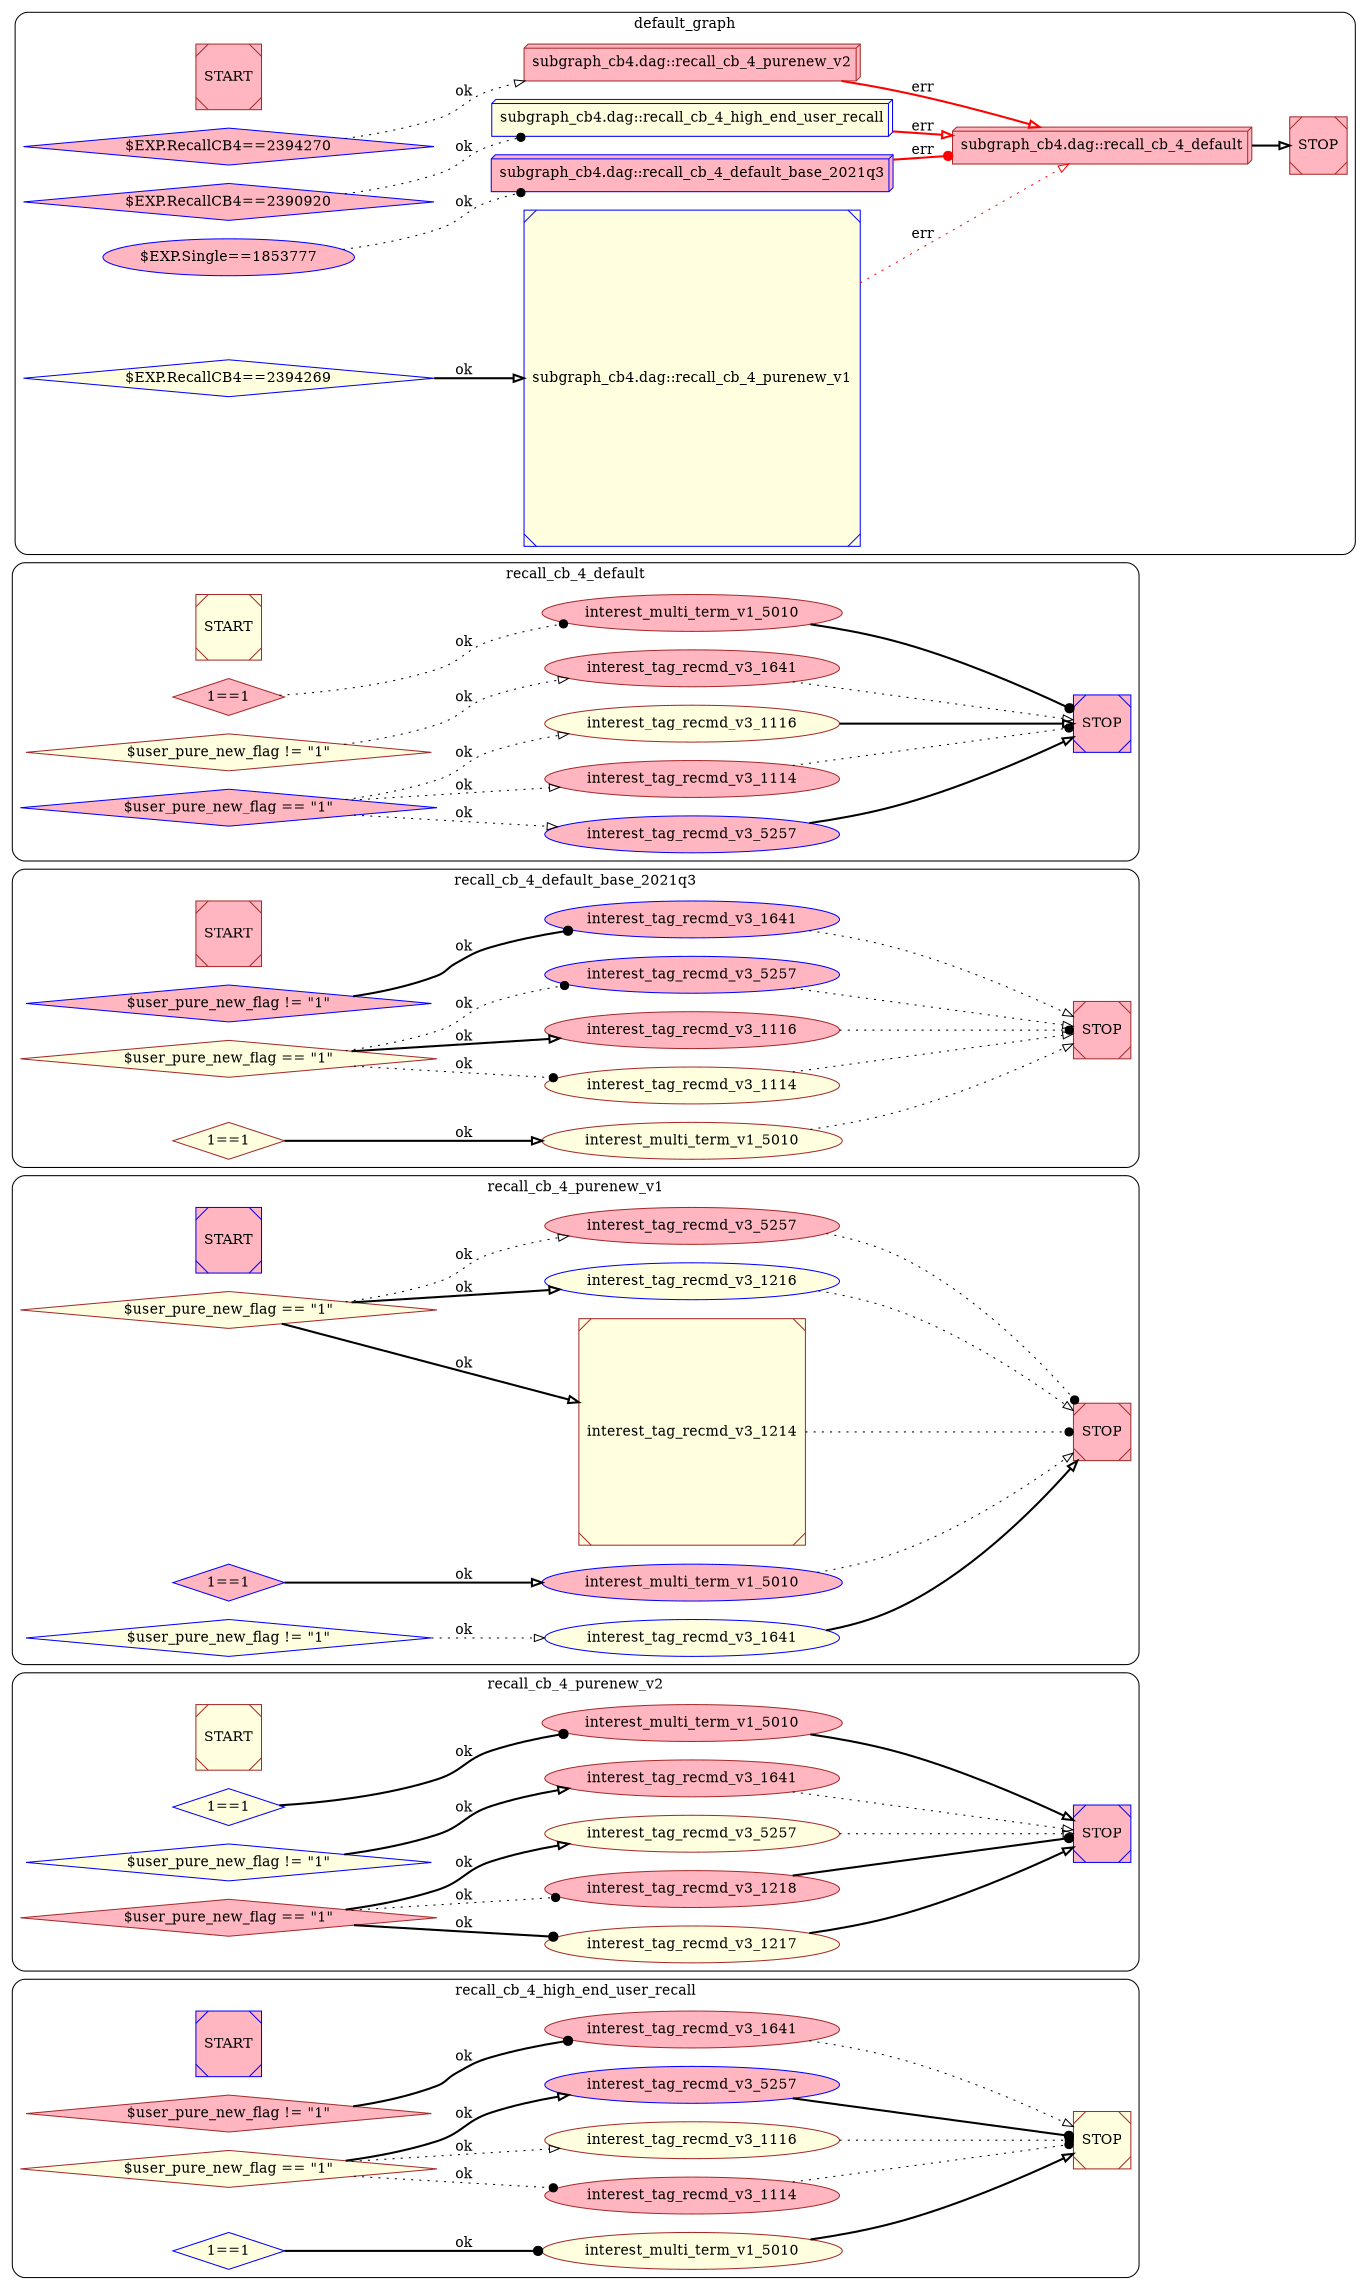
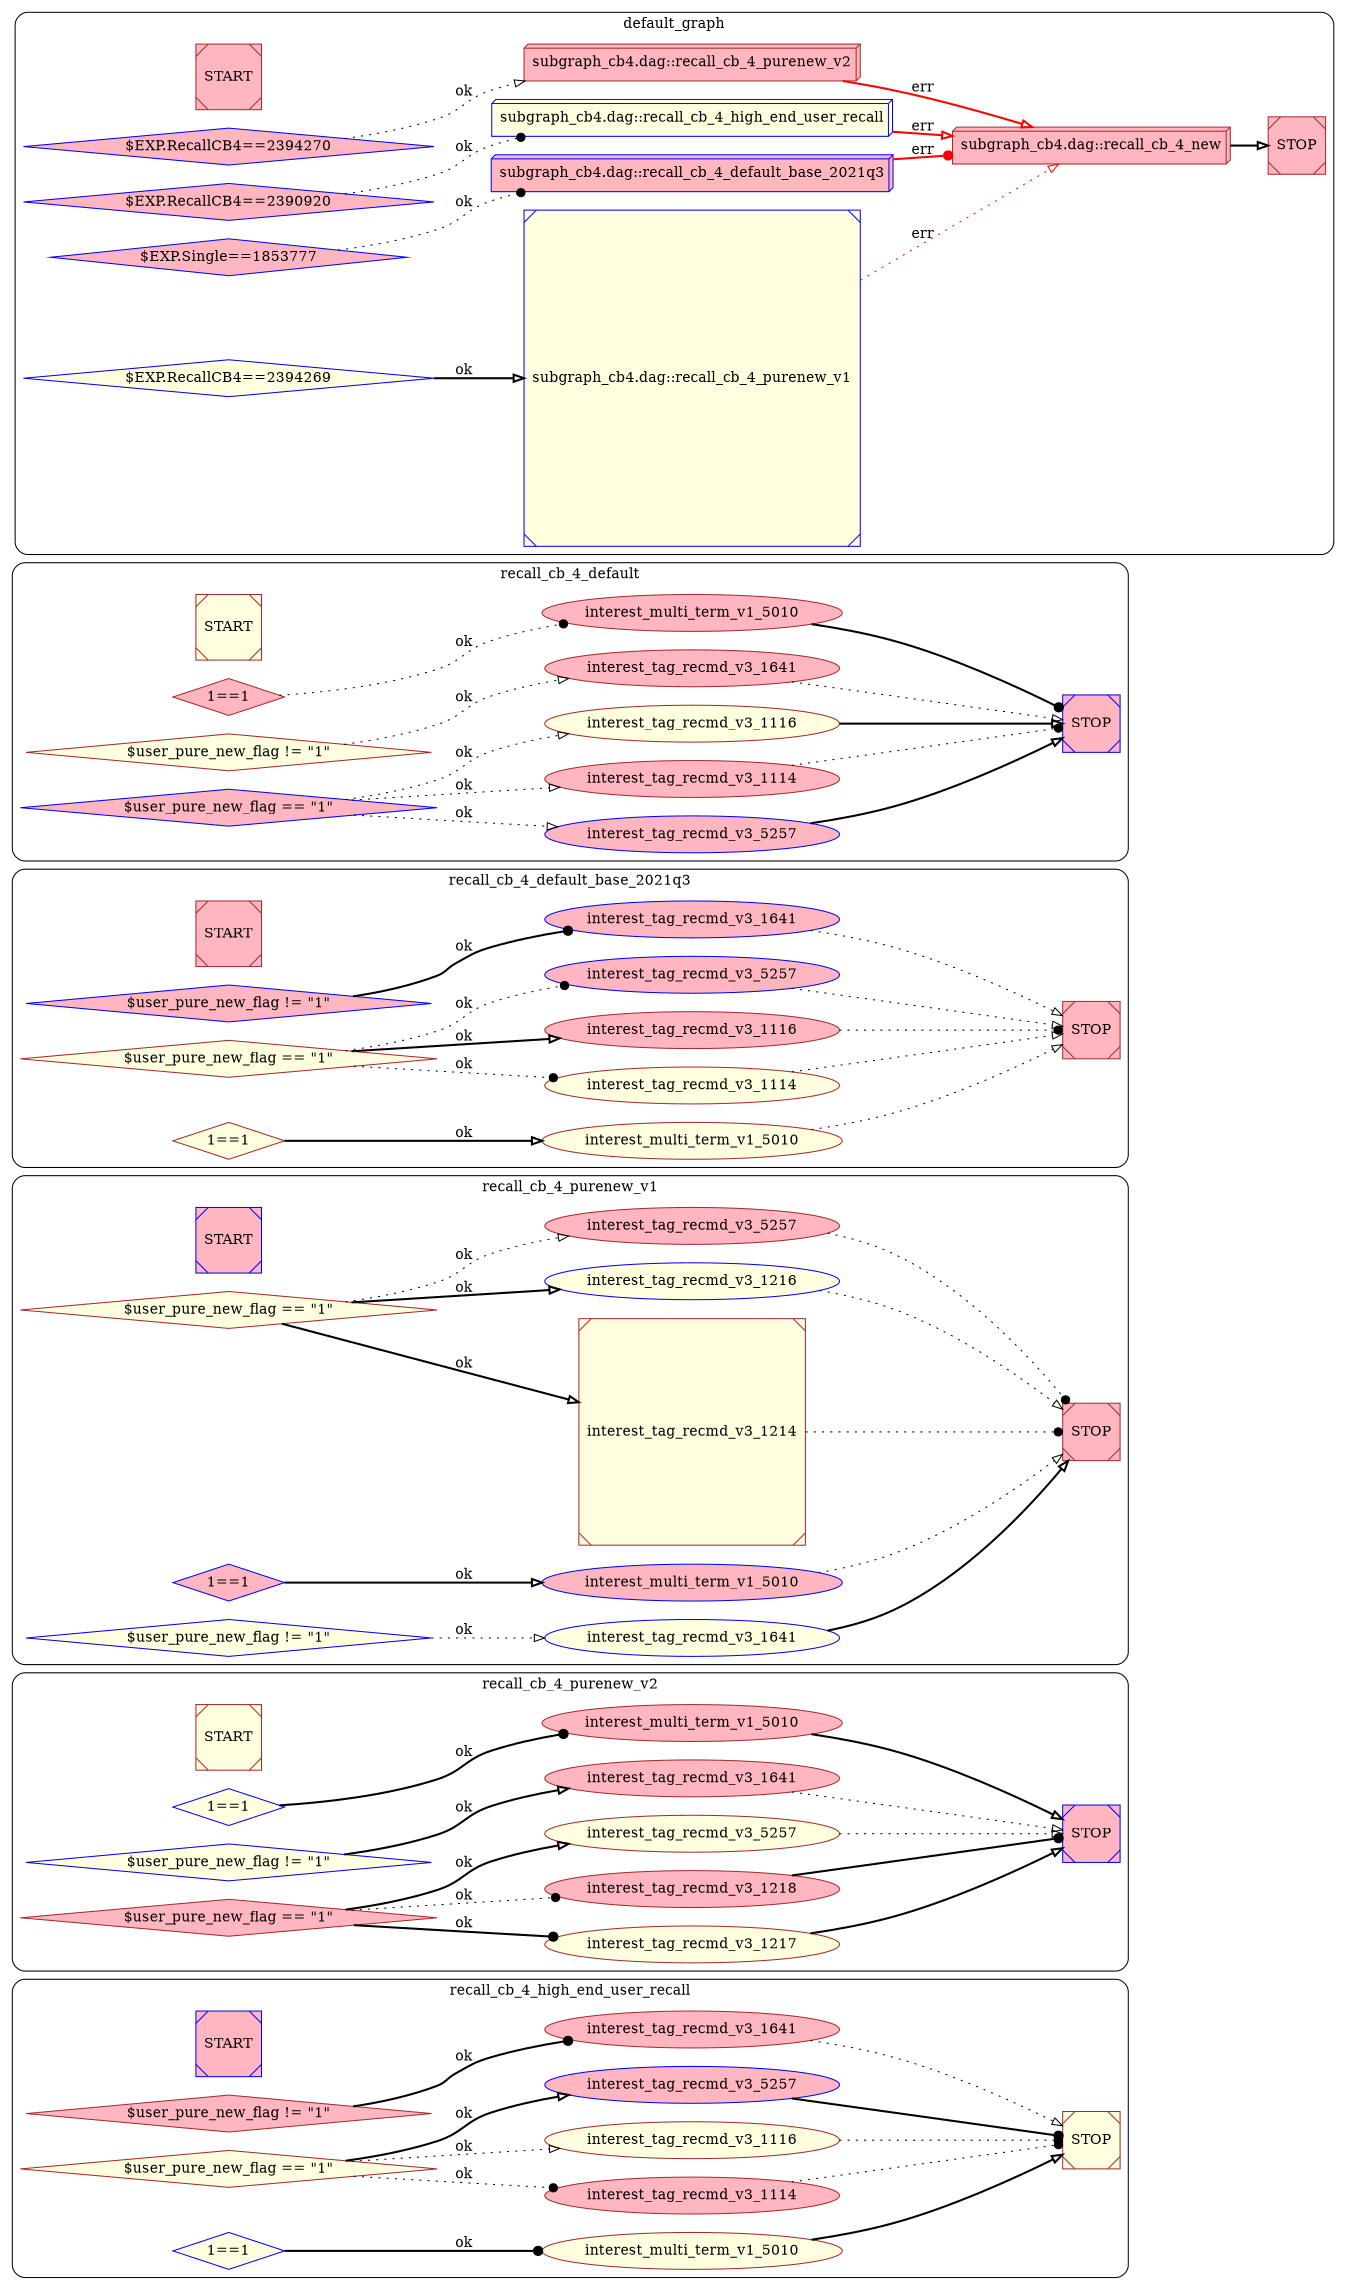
(1102, 146) -> (1091, 146)
(229, 257) -> (229, 257)
